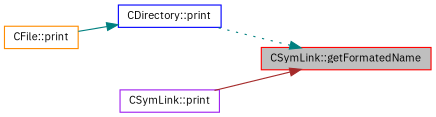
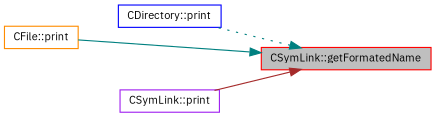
(93, 29) -> (164, 46)
